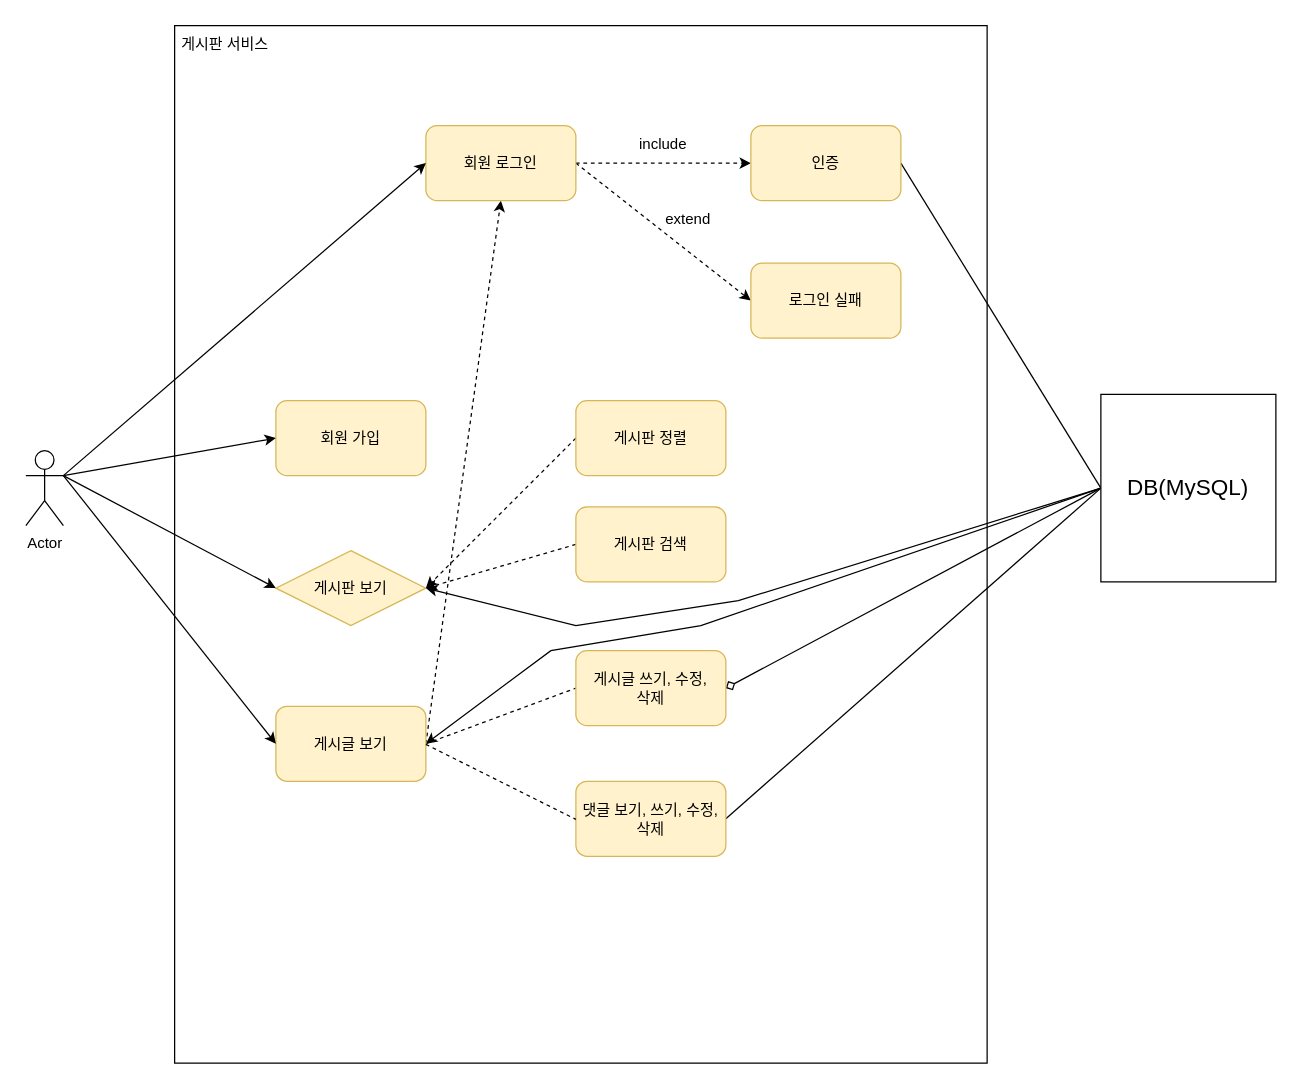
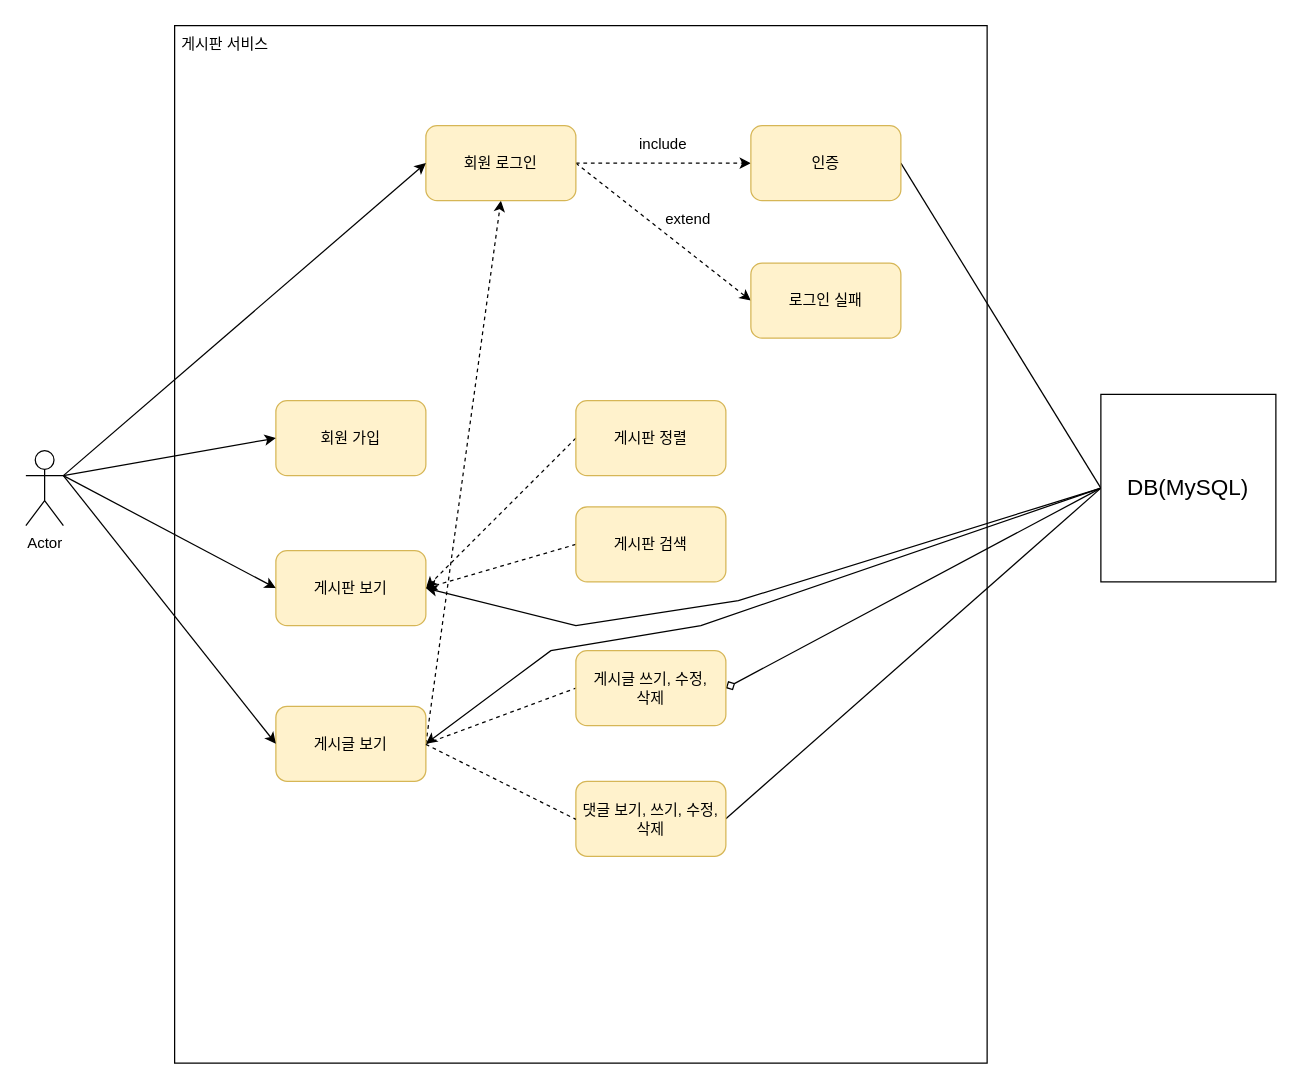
(351, 588) -> (351, 588)
